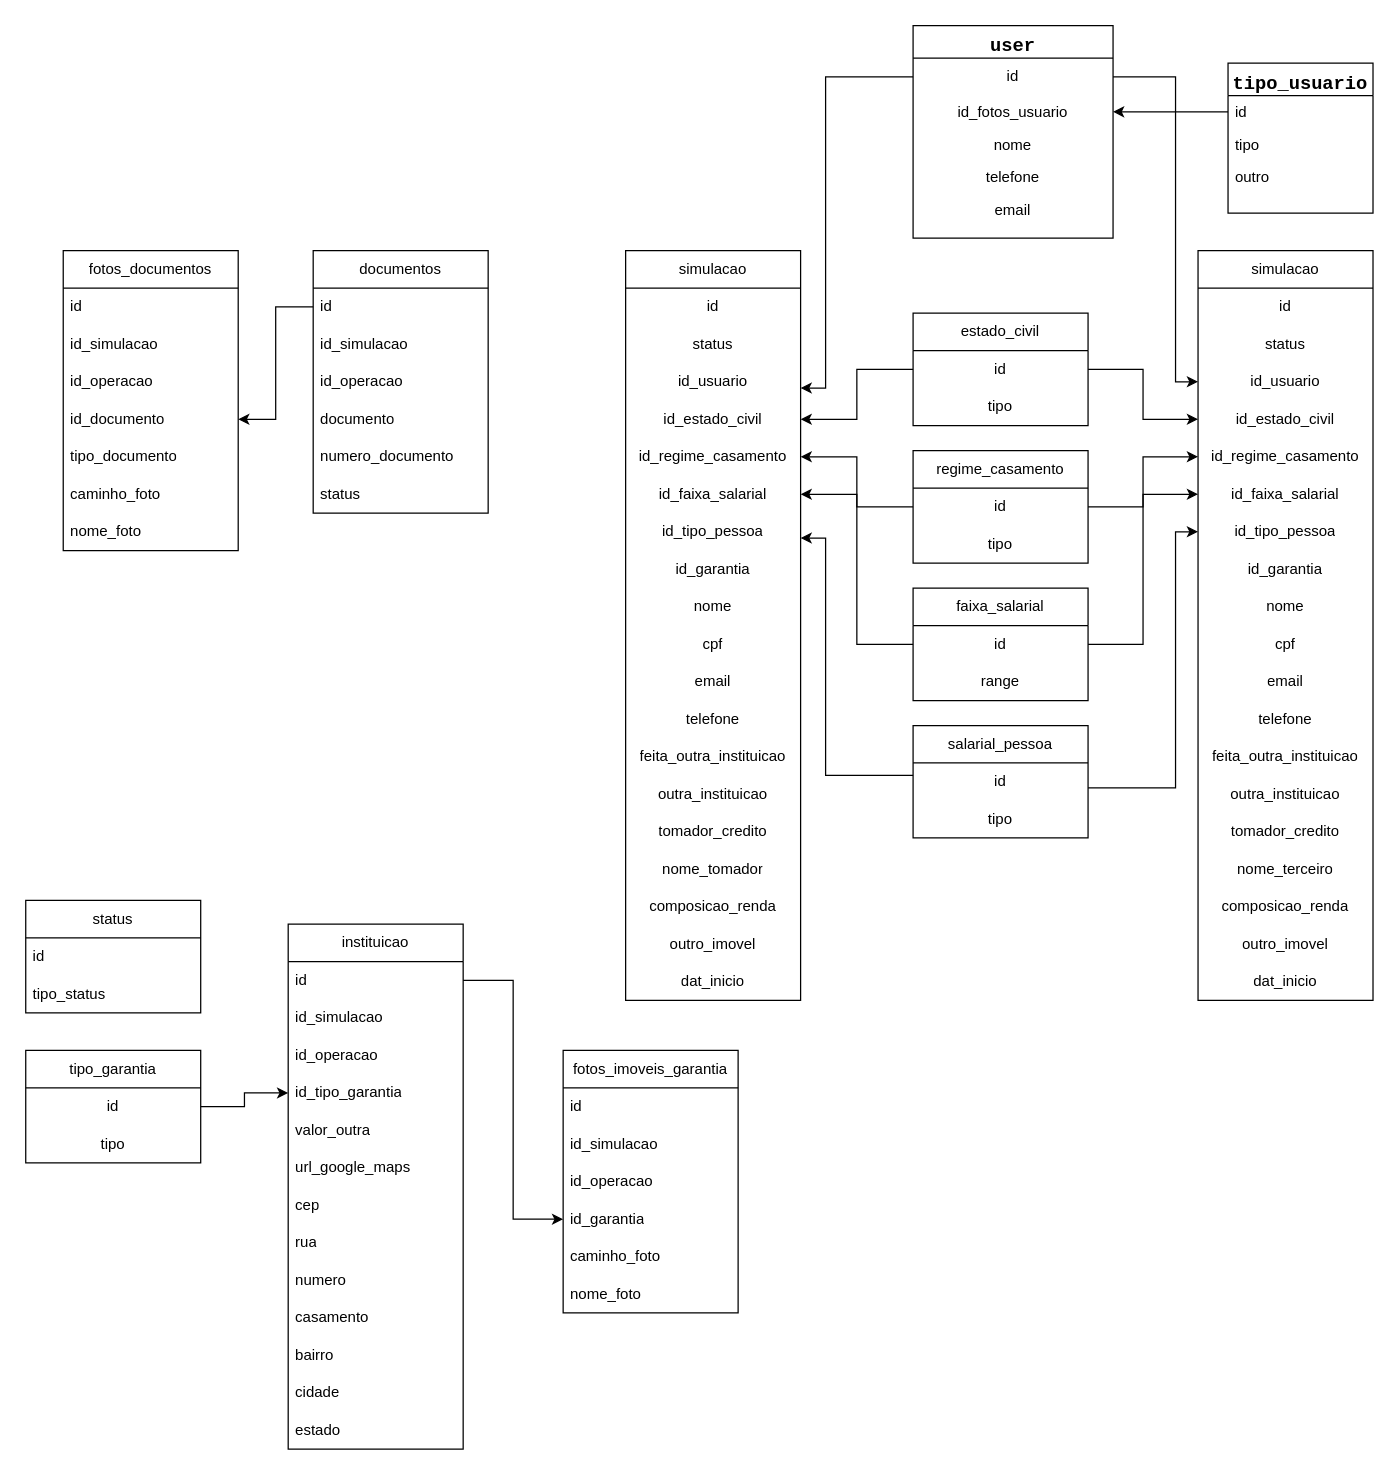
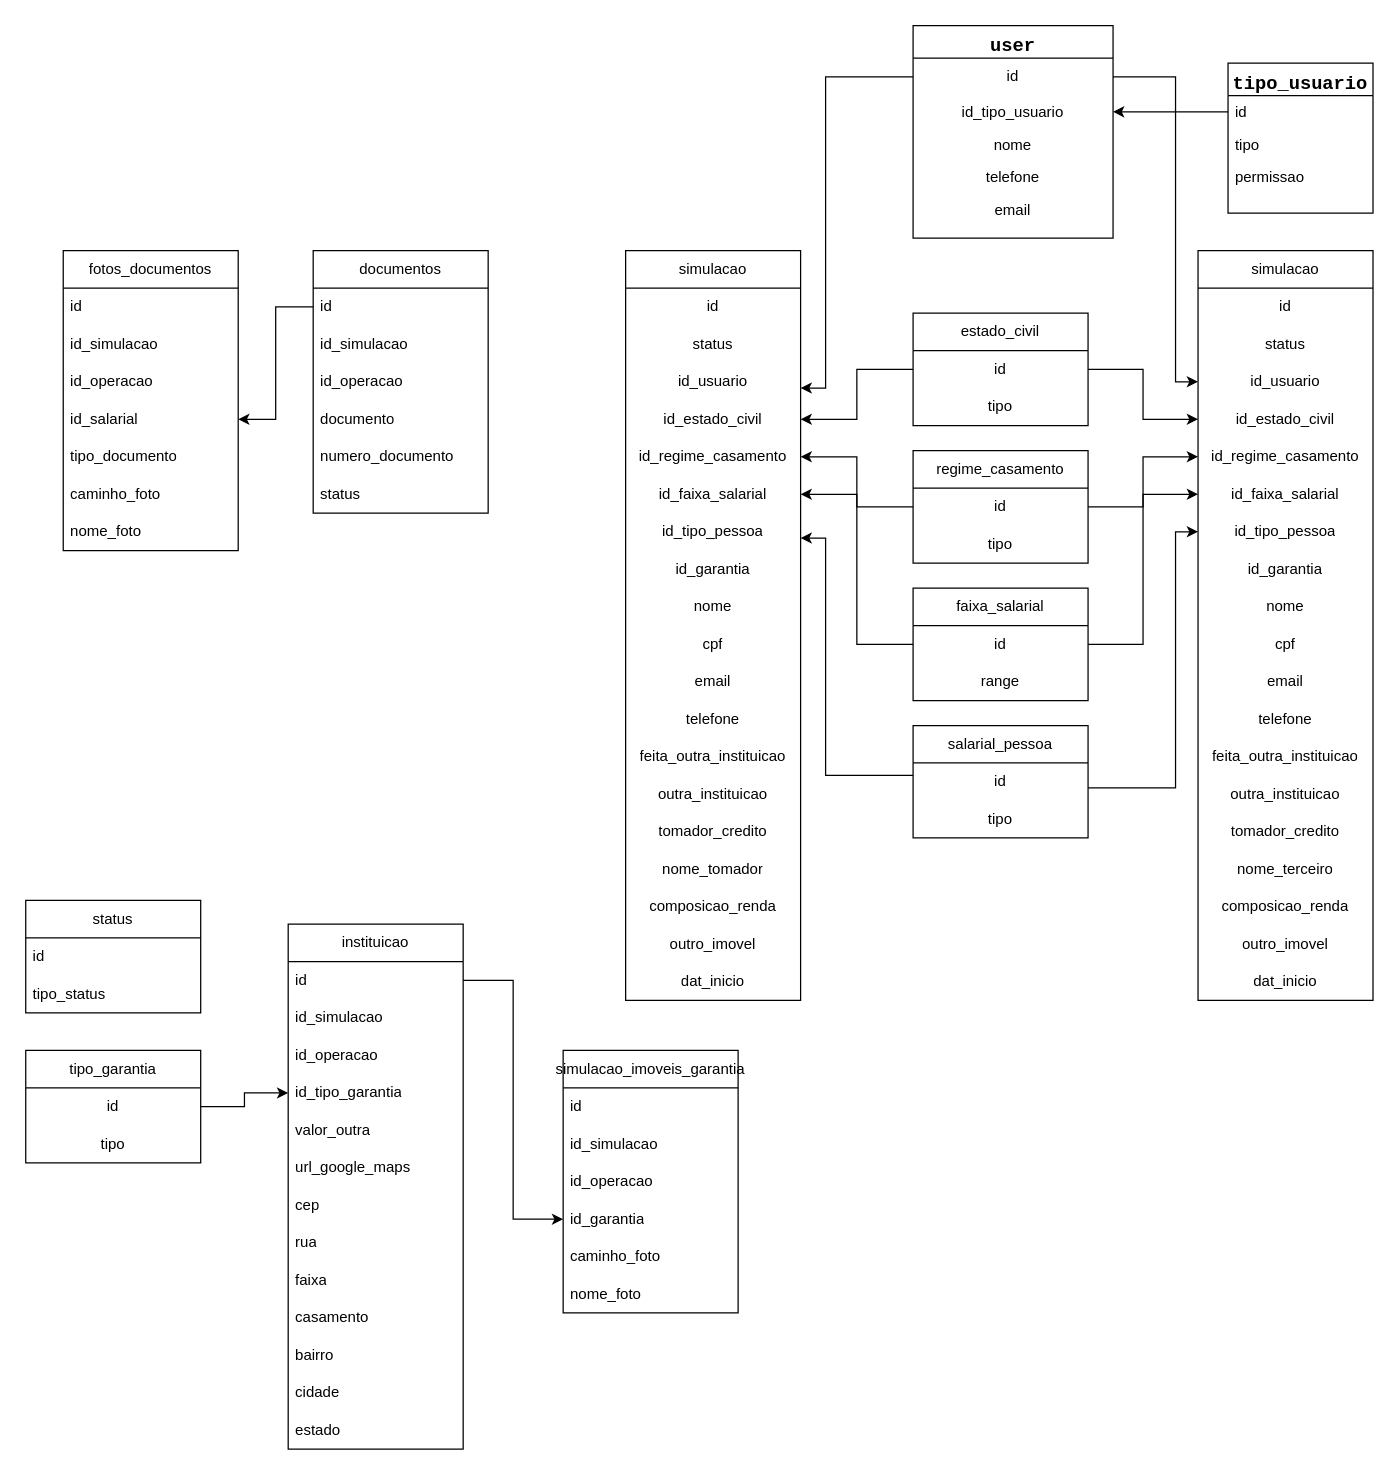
(1013, 113) -> (1013, 113)
(1256, 178) -> (1271, 178)
(119, 419) -> (109, 419)
(651, 1069) -> (651, 1069)
(321, 1281) -> (315, 1281)
